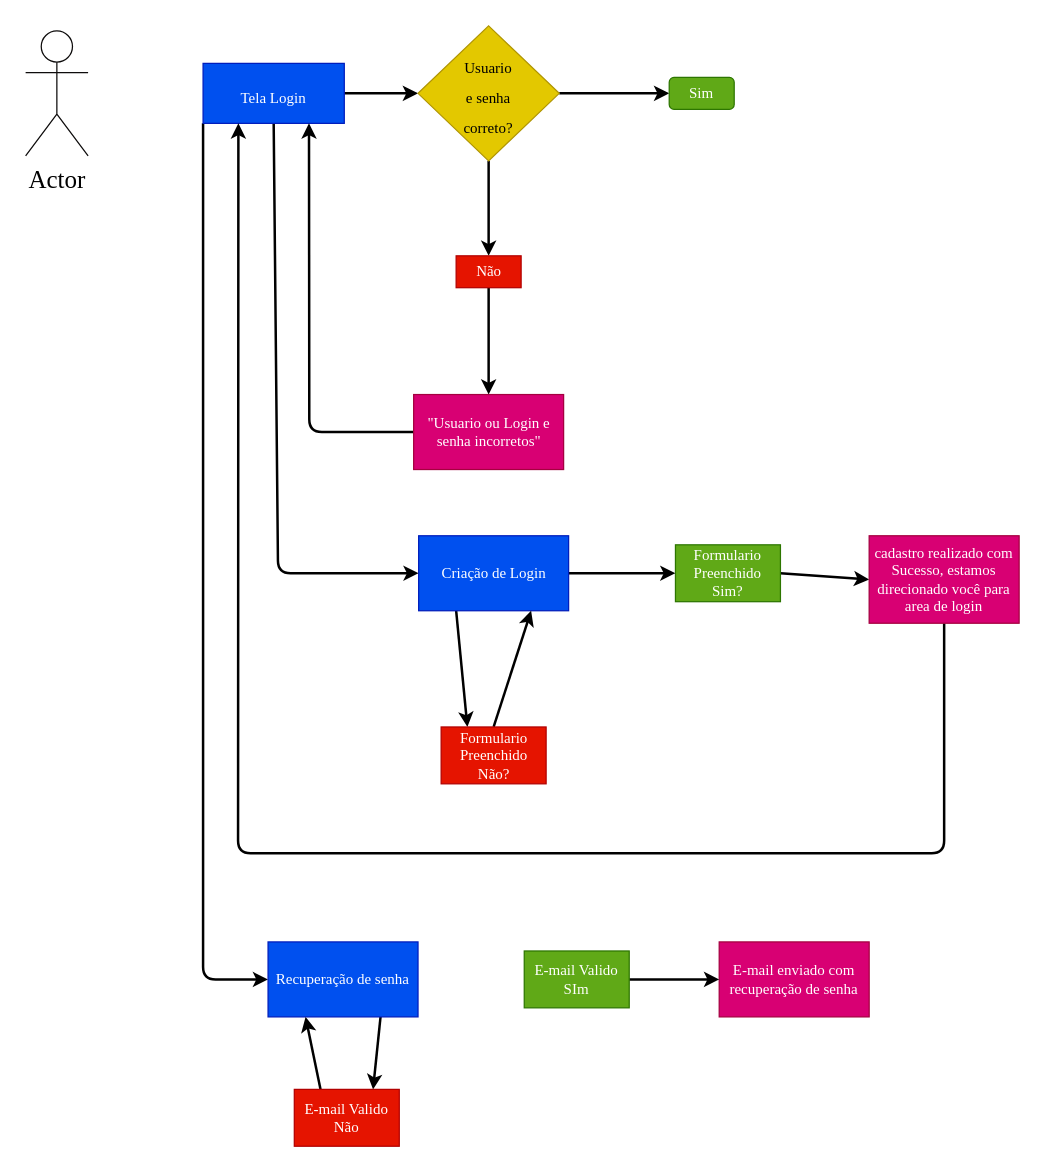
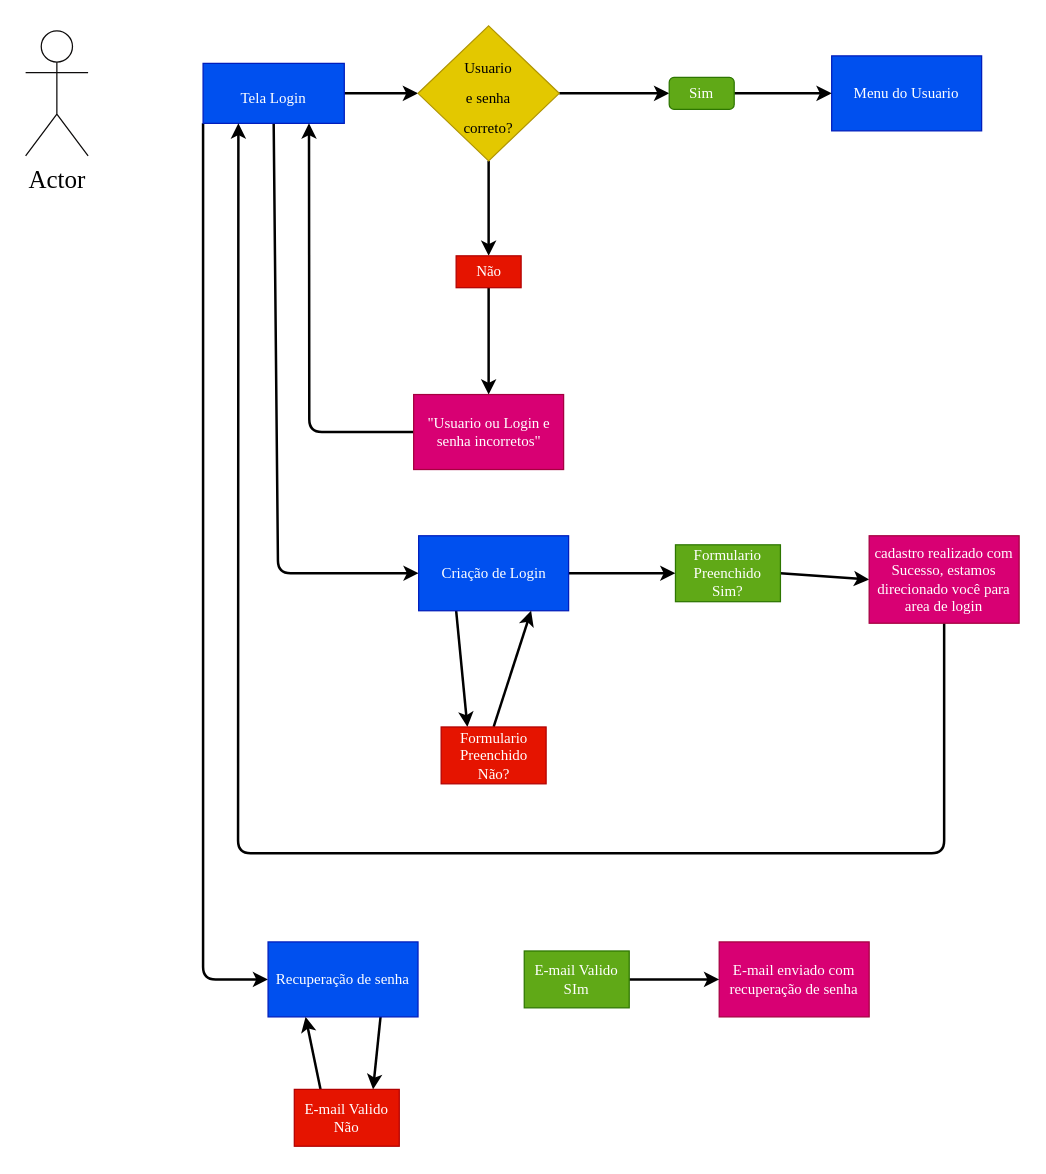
none -> (777, 93)
none -> (907, 93)
